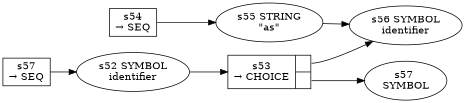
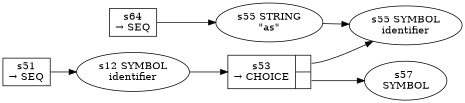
(133, 22) -> (133, 22)
(406, 25) -> (406, 25)
(27, 72) -> (27, 72)
(133, 72) -> (133, 72)
